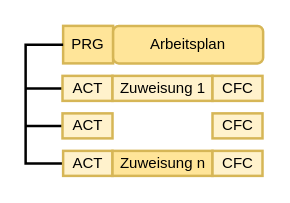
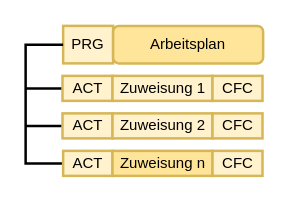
(88, 44) -> (88, 44)
none -> (163, 126)
